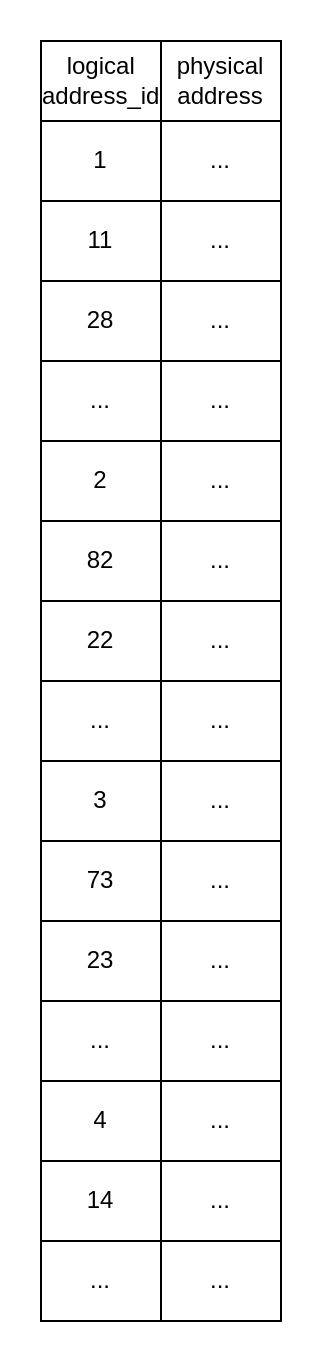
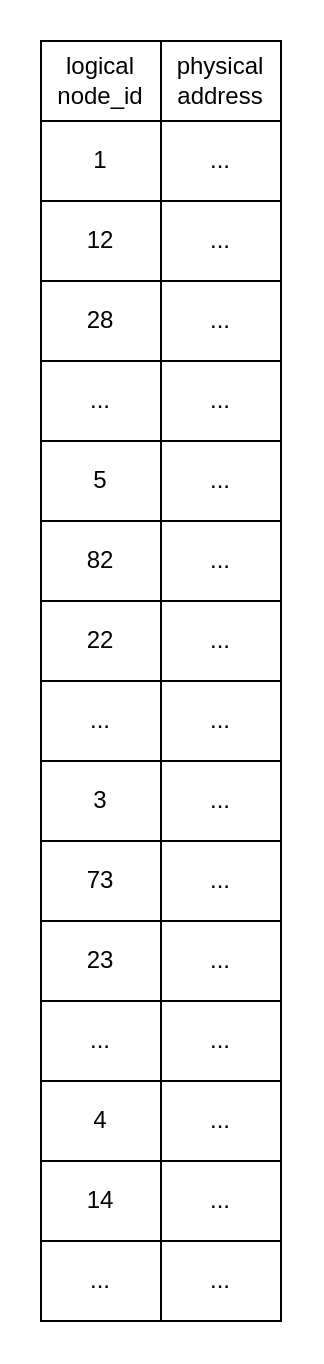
(101, 81) -> (101, 81)
(101, 241) -> (101, 241)
(101, 481) -> (101, 481)
